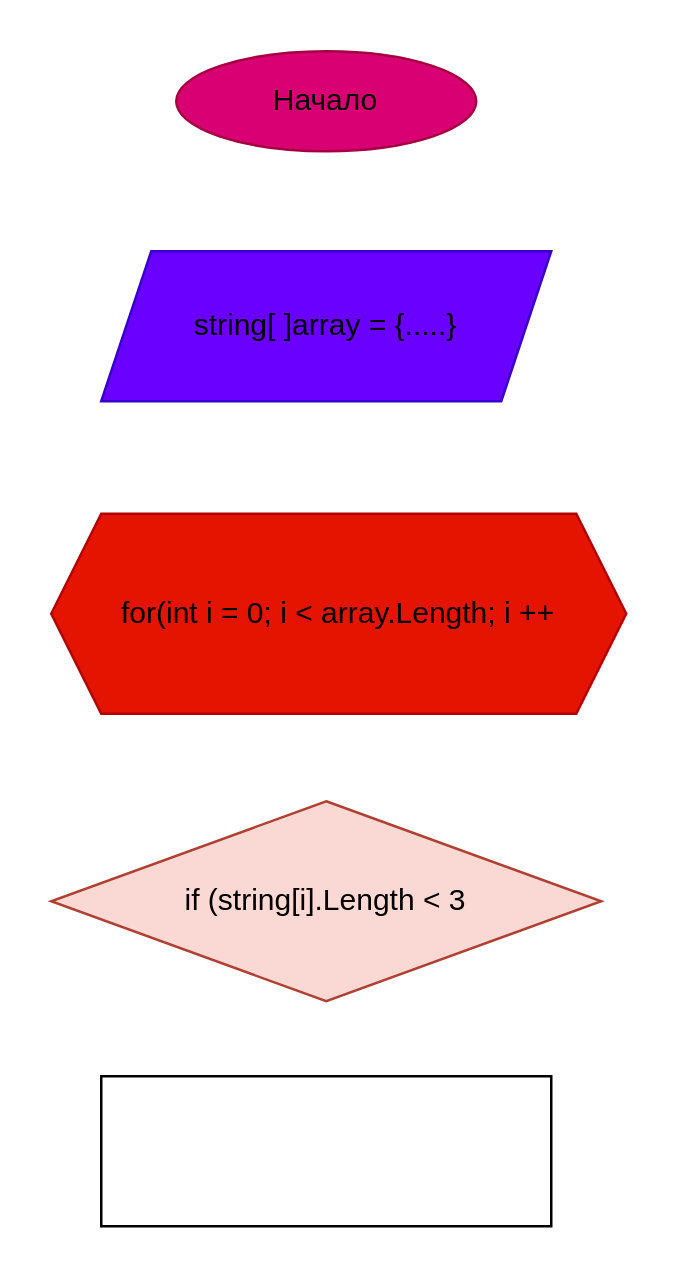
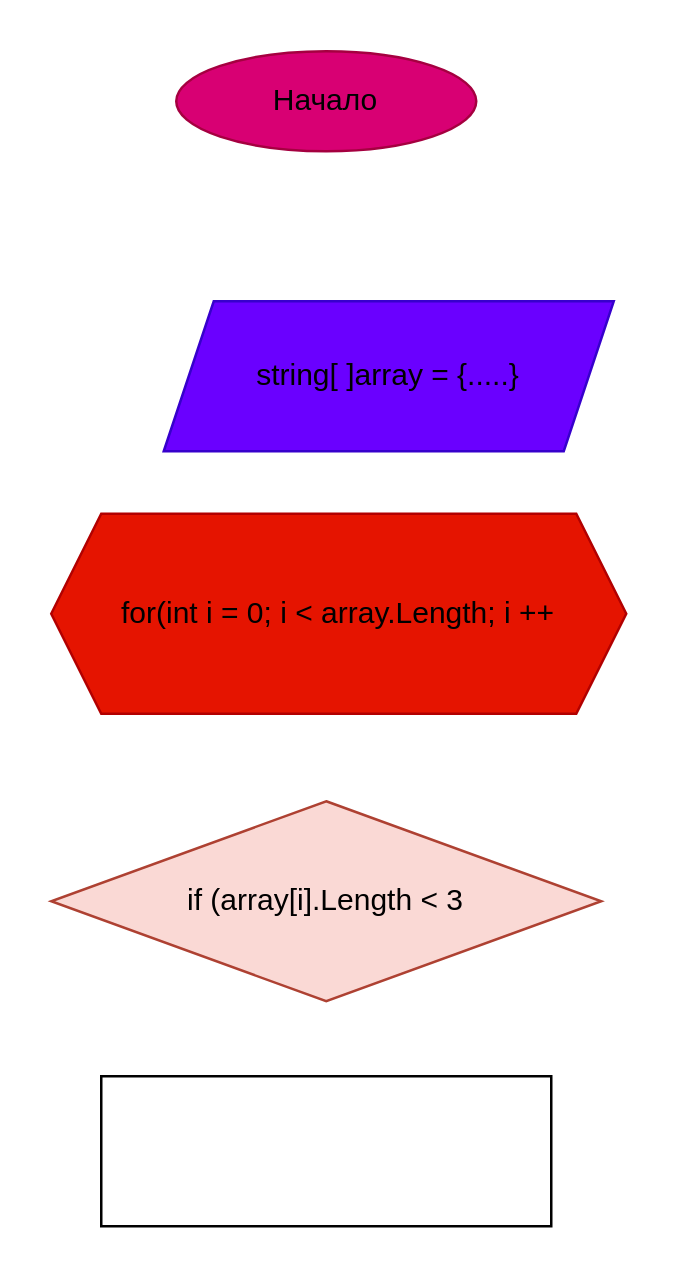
(326, 326) -> (389, 376)
(326, 901) -> (326, 901)
